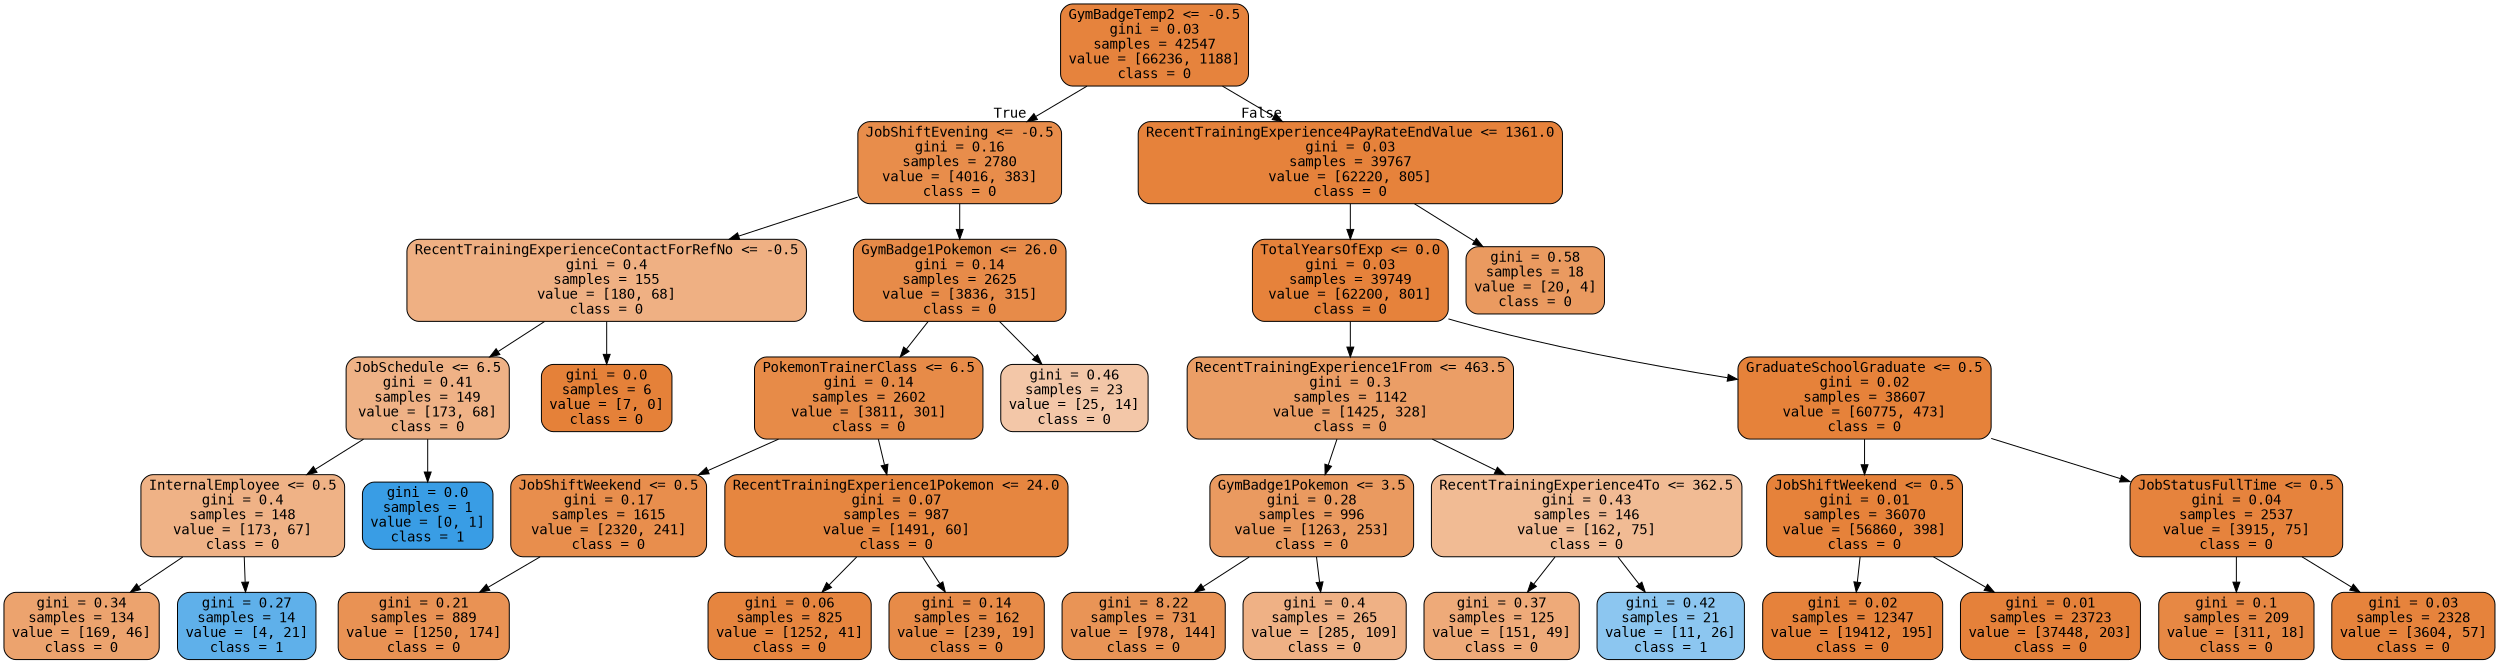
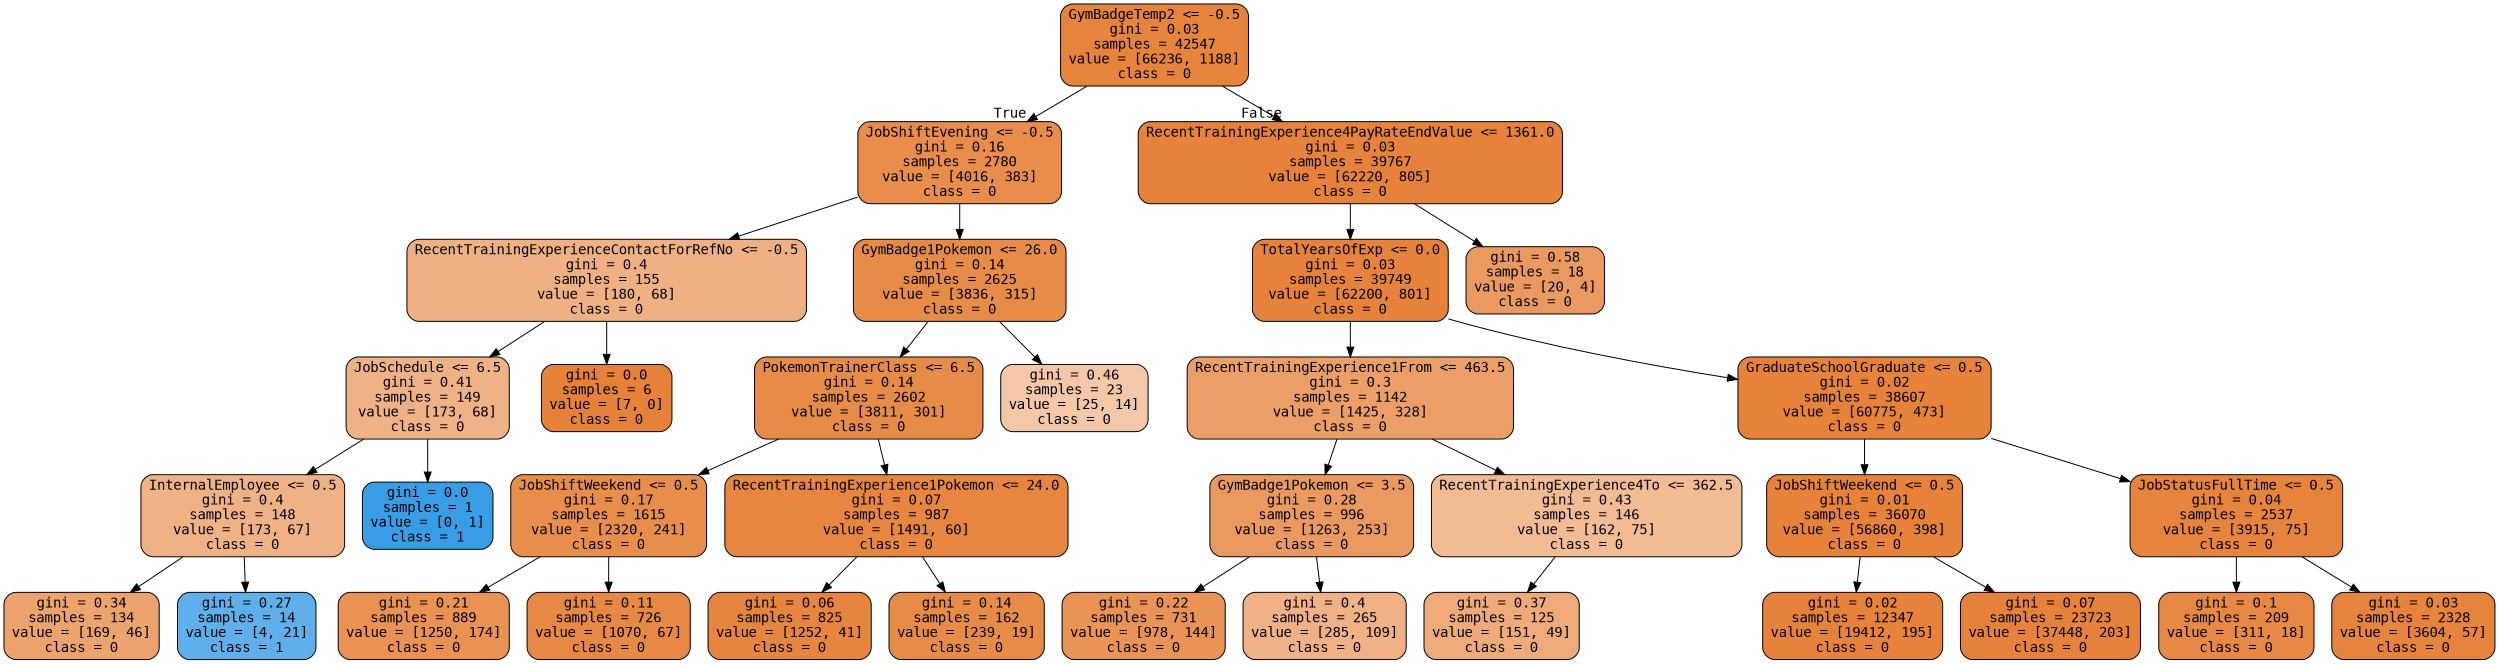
none -> (609, 626)
(1144, 626) -> (1144, 626)
(1671, 626) -> none
(2050, 626) -> (2050, 626)
